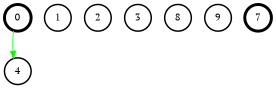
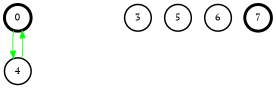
(58, 18) -> none
(98, 18) -> none
(178, 18) -> (178, 18)
(218, 18) -> (218, 18)
none -> (23, 48)
